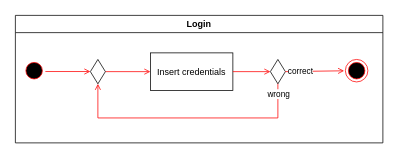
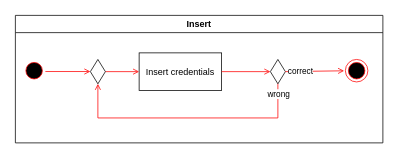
(199, 24) -> (199, 24)
(192, 72) -> (180, 72)
